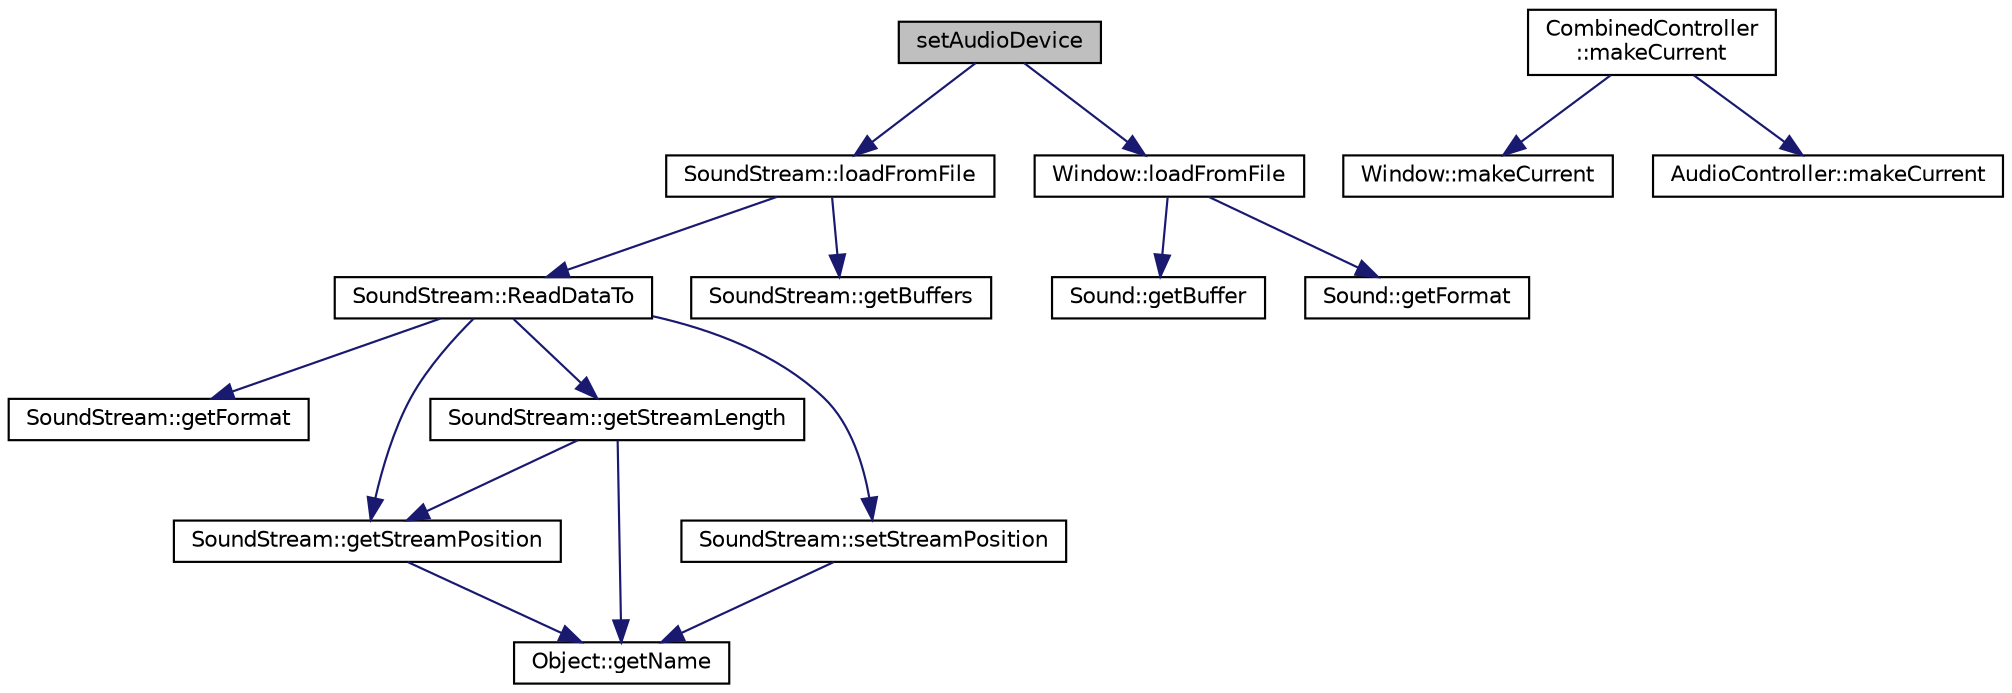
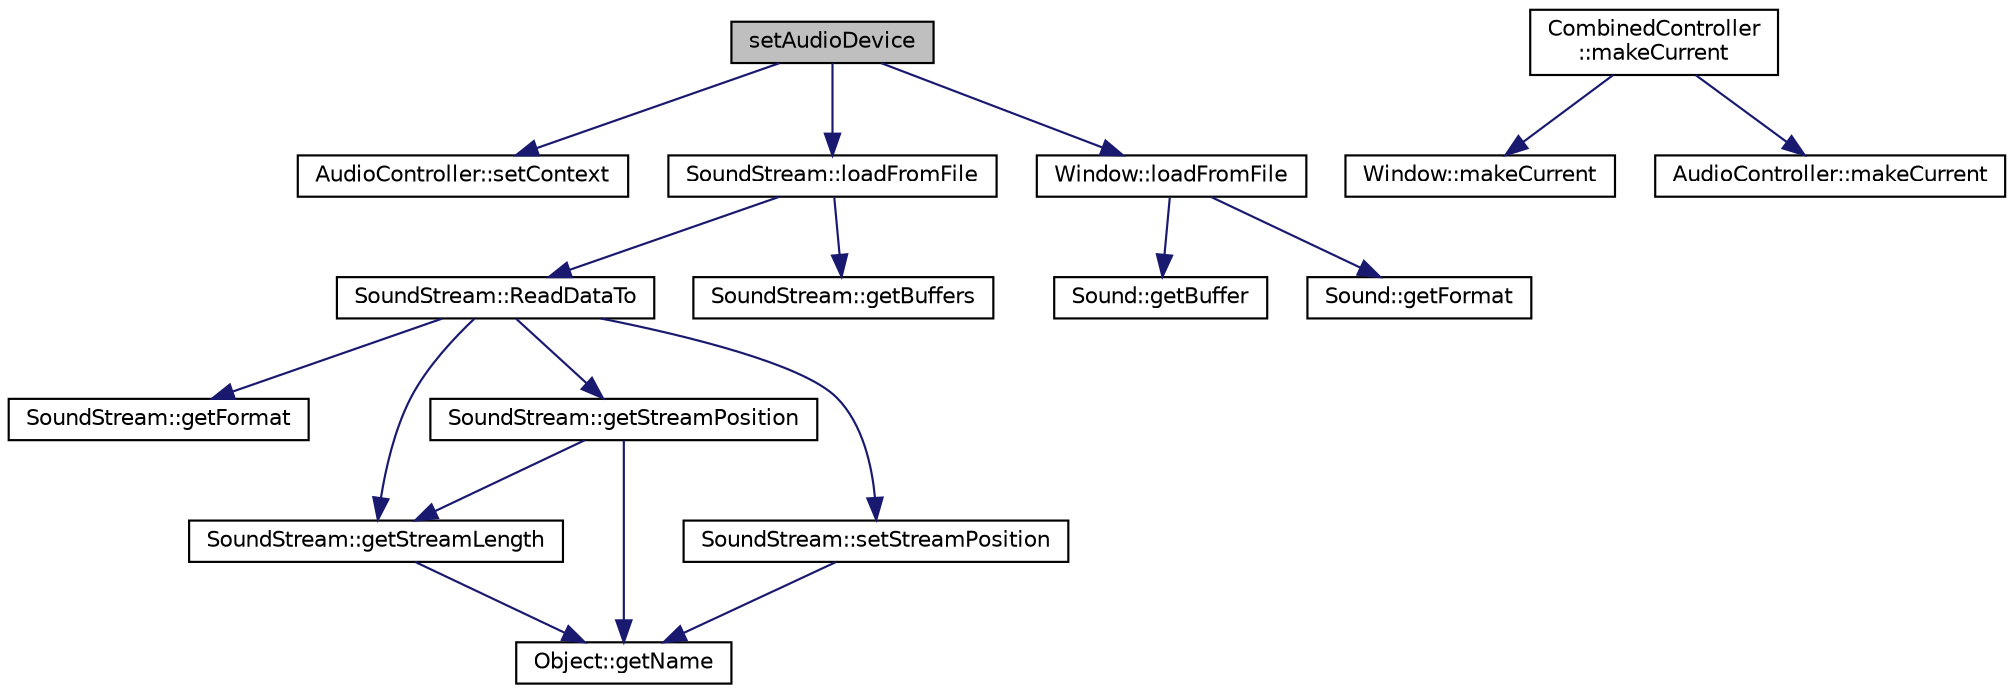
none -> (463, 176)
(502, 476) -> (510, 476)
